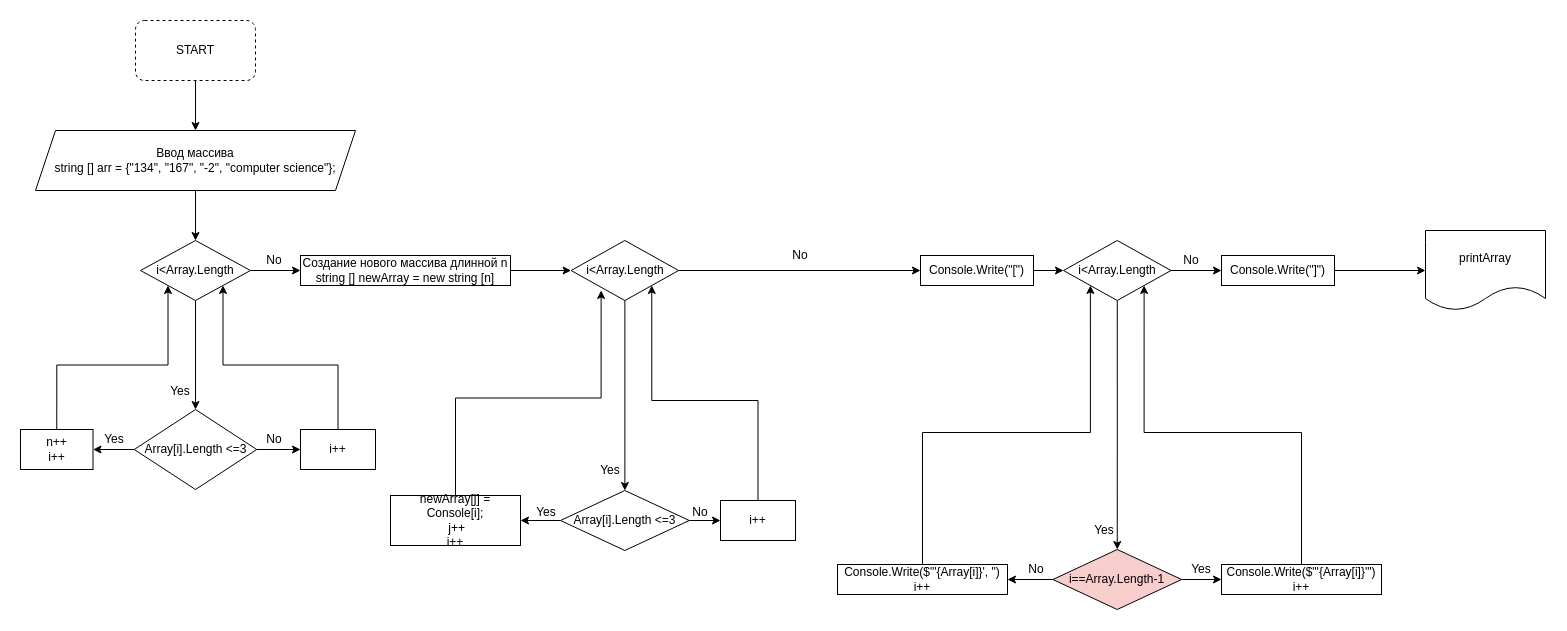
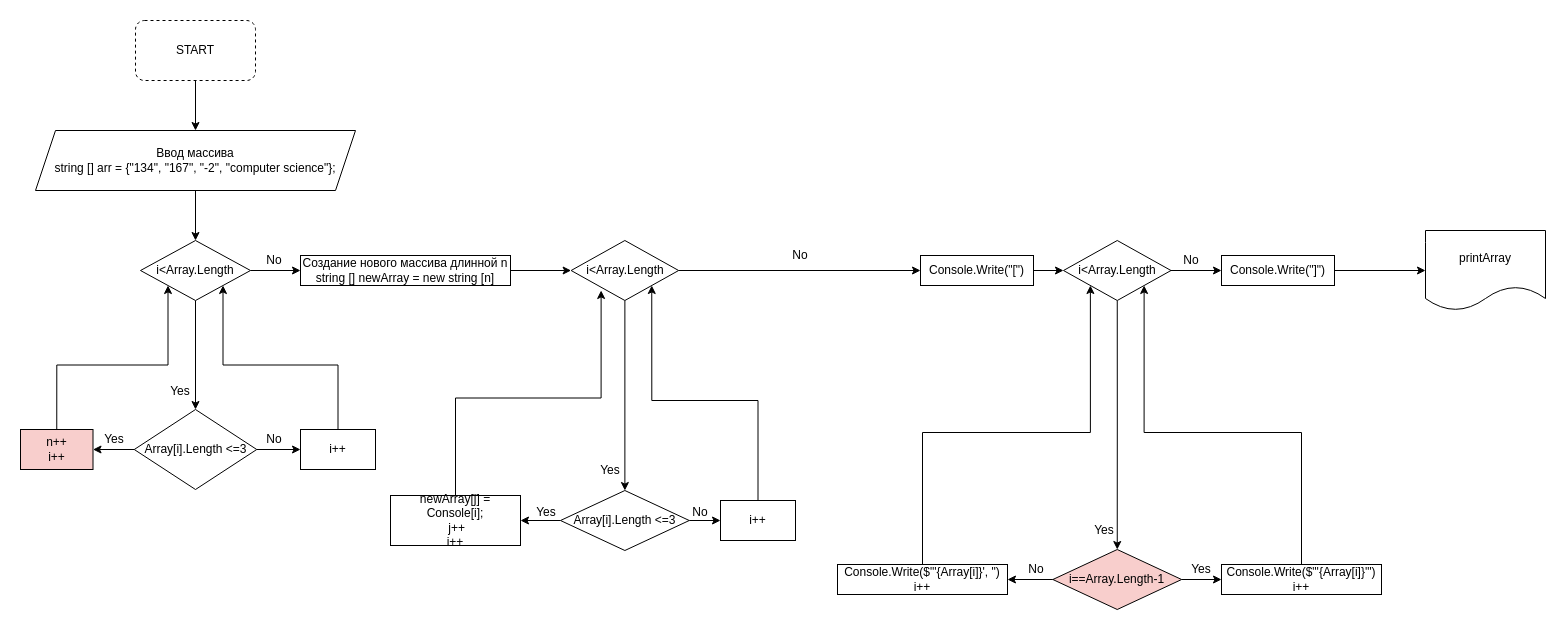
(57, 450) -> (57, 450)
